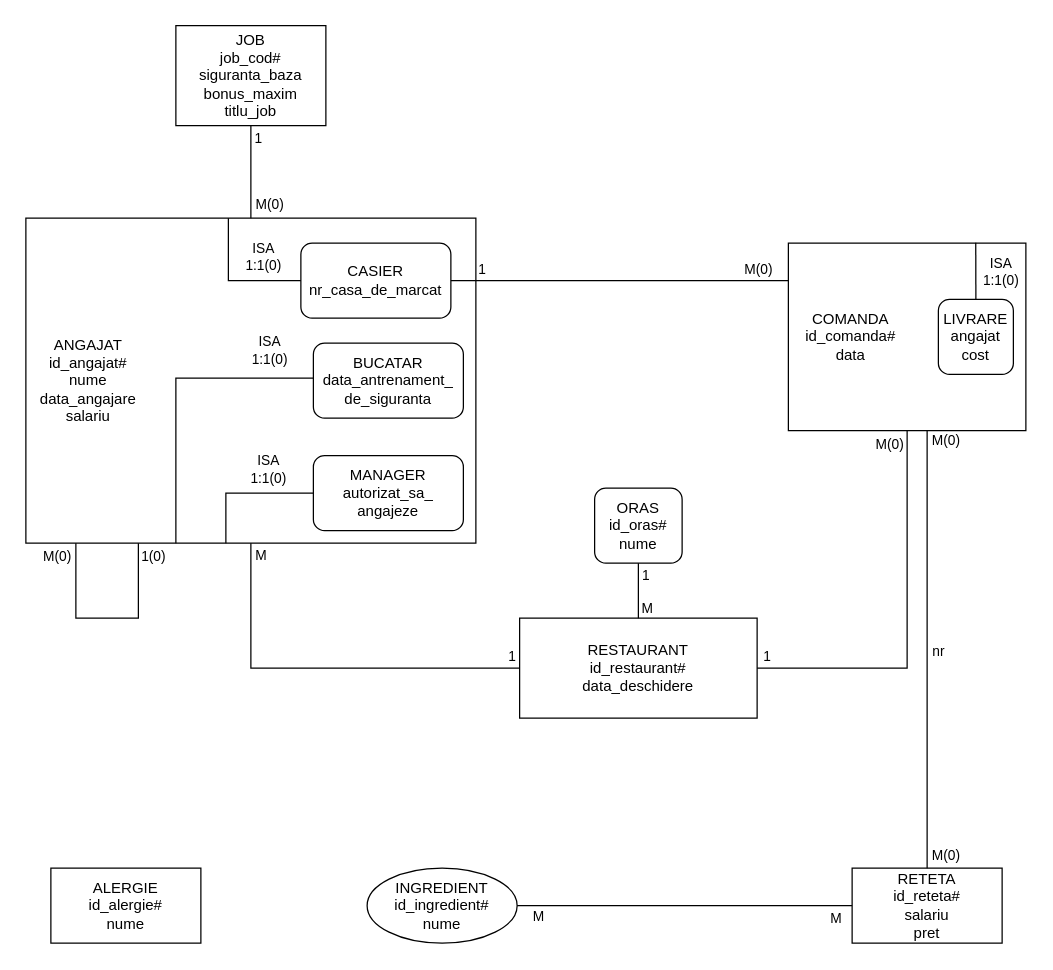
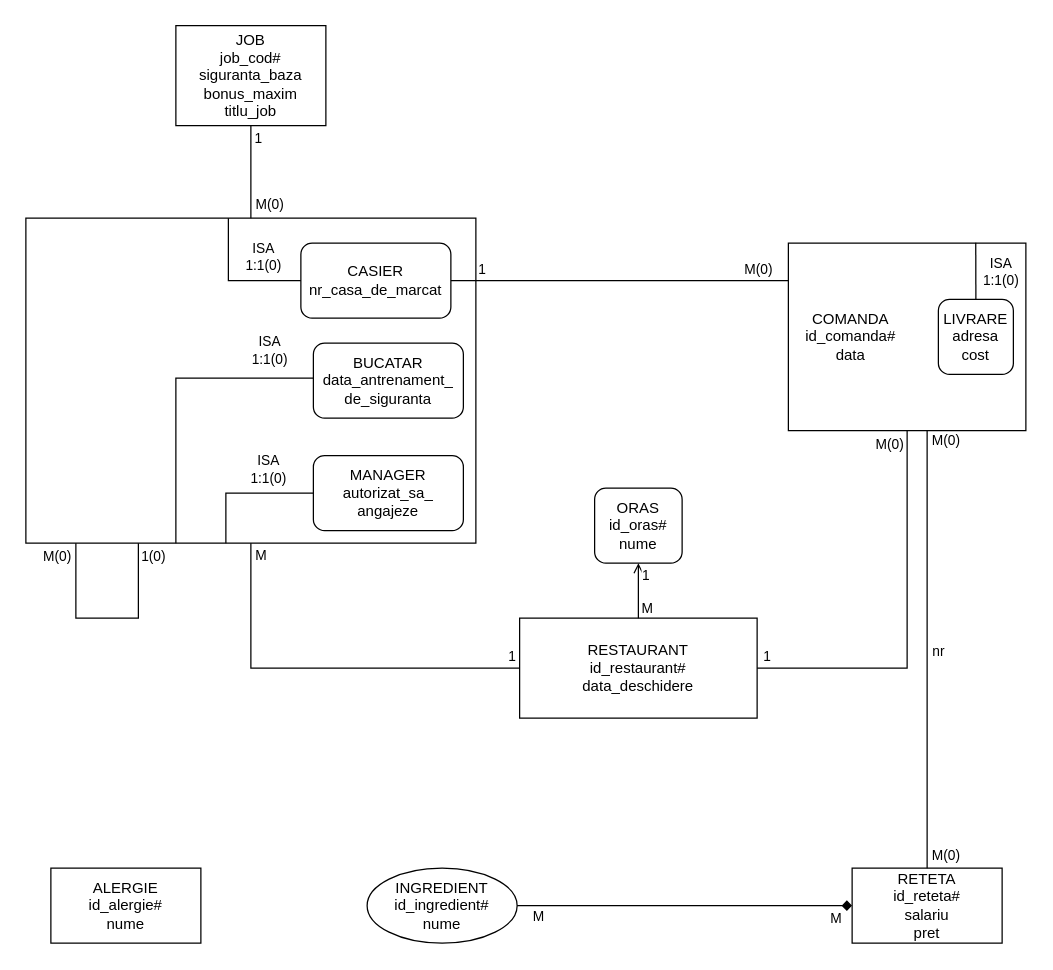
(976, 337) -> (976, 337)
(88, 381) -> none
(638, 567) -> (638, 569)
(846, 906) -> (841, 906)
